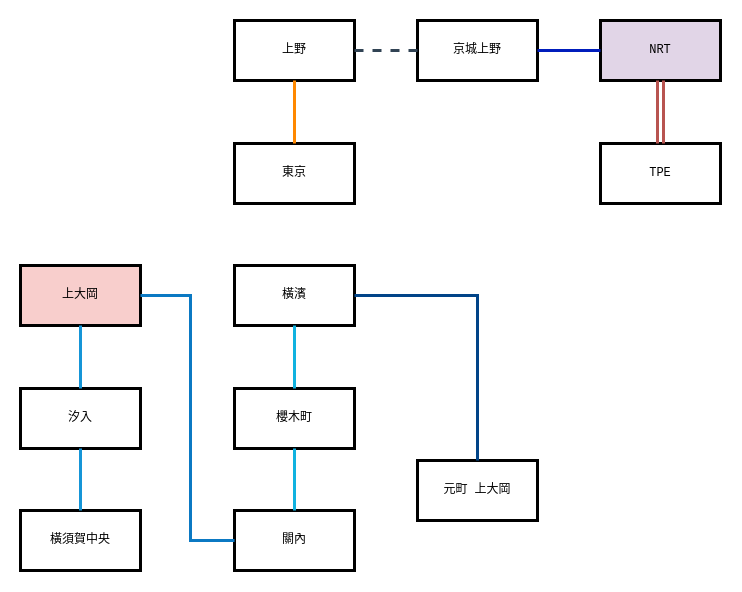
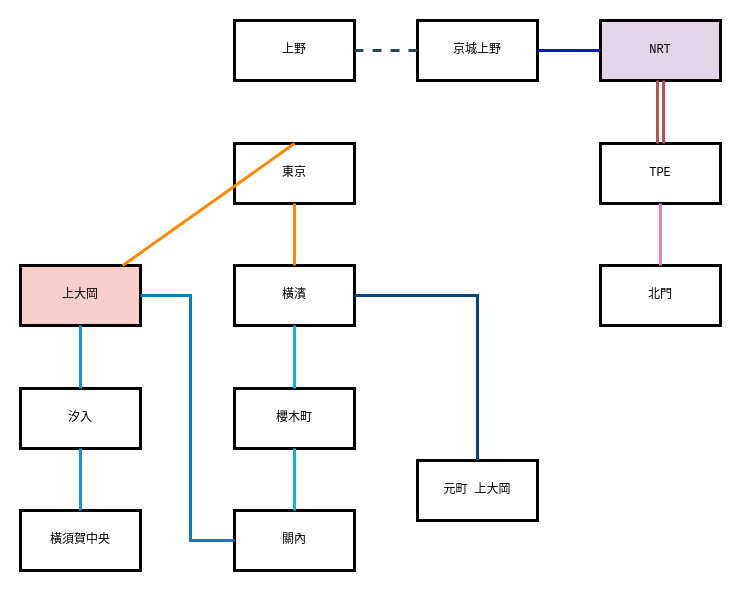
(295, 113) -> (209, 205)
none -> (295, 235)
none -> (661, 264)
none -> (661, 296)
